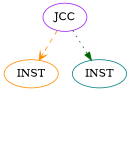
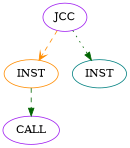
none -> (31, 130)
